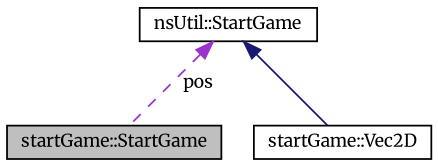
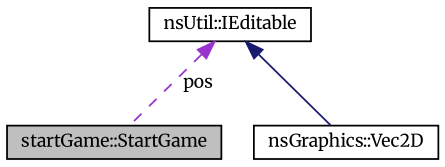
(228, 25) -> (230, 25)
(343, 142) -> (346, 142)
